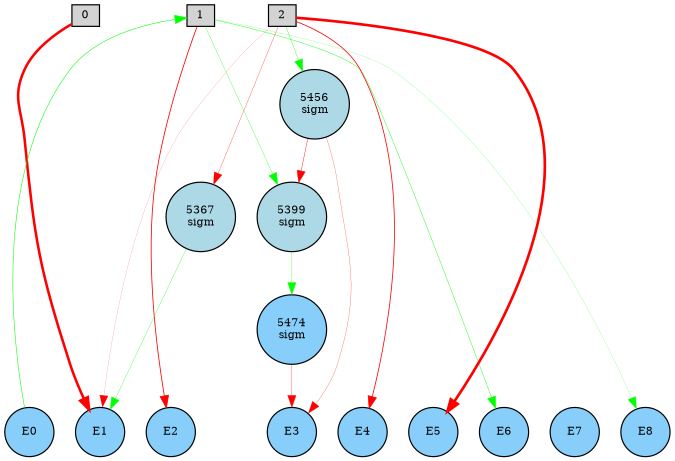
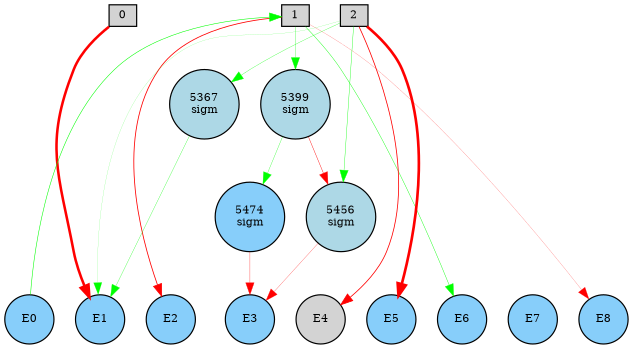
(248, 100) -> (287, 49)
(475, 146) -> (456, 145)
(304, 155) -> (316, 155)
(144, 213) -> (136, 100)
(363, 432) -> (321, 319)
